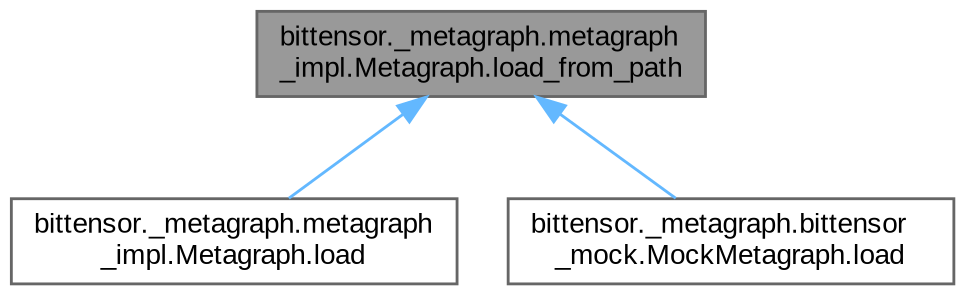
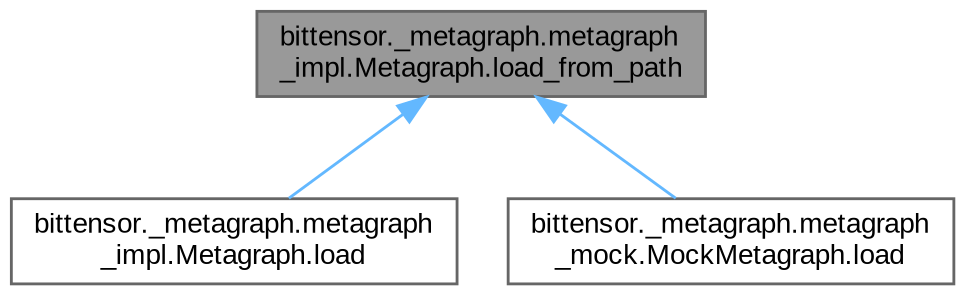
(731, 241) -> (731, 241)
